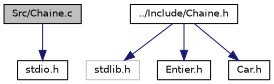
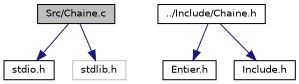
(153, 39) -> (86, 38)
(249, 70) -> (265, 70)
